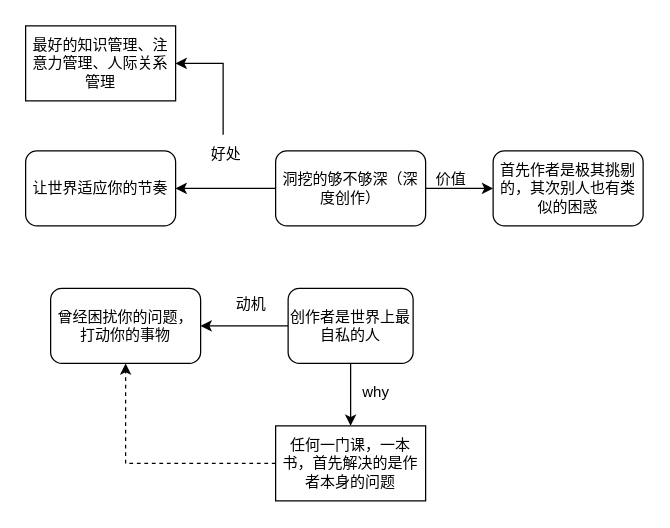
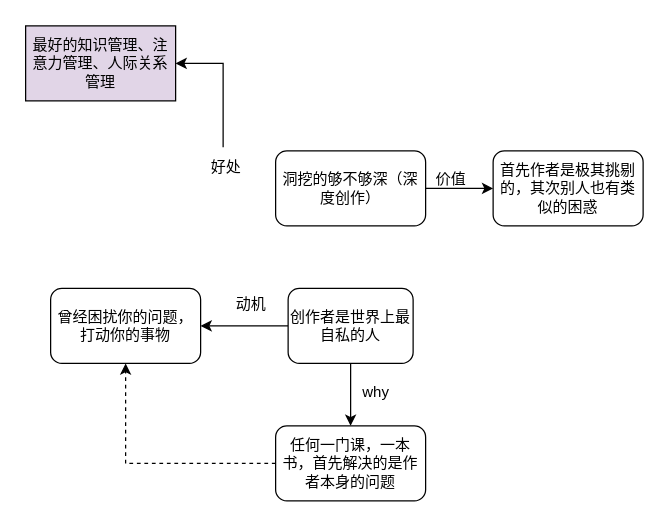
(101, 63) -> (101, 63)
(226, 154) -> (226, 167)
(101, 188) -> none
(230, 188) -> none
(351, 463) -> (351, 463)
